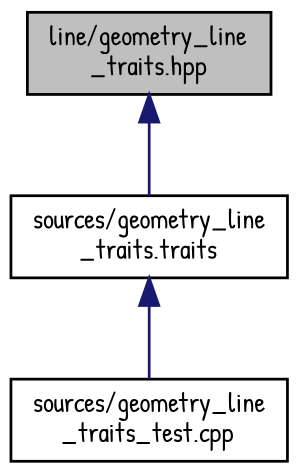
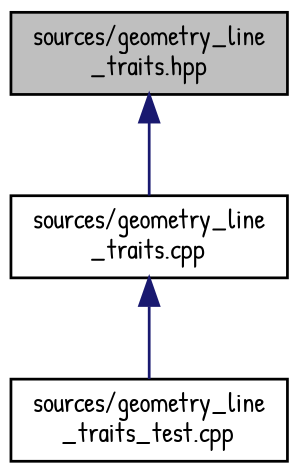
(149, 53) -> (149, 53)
(149, 237) -> (149, 237)
